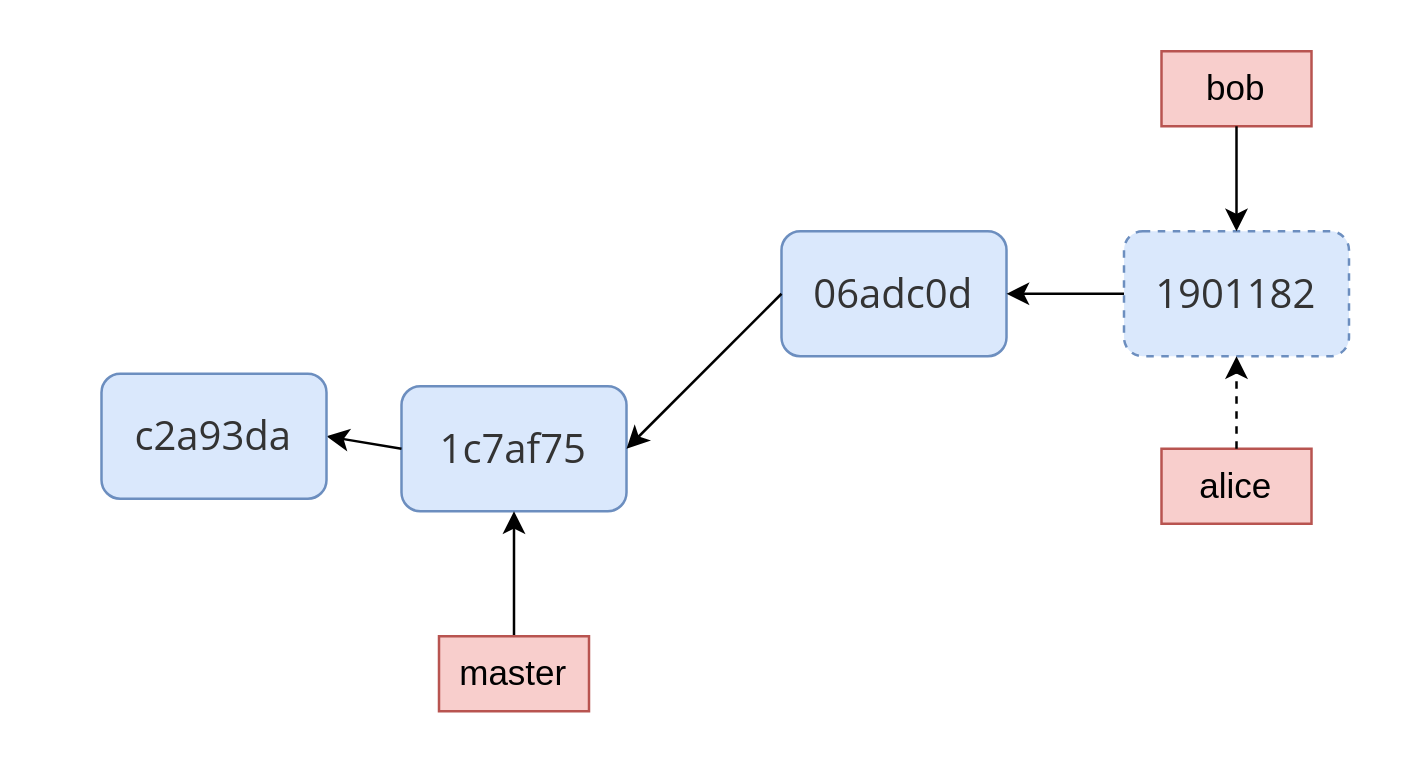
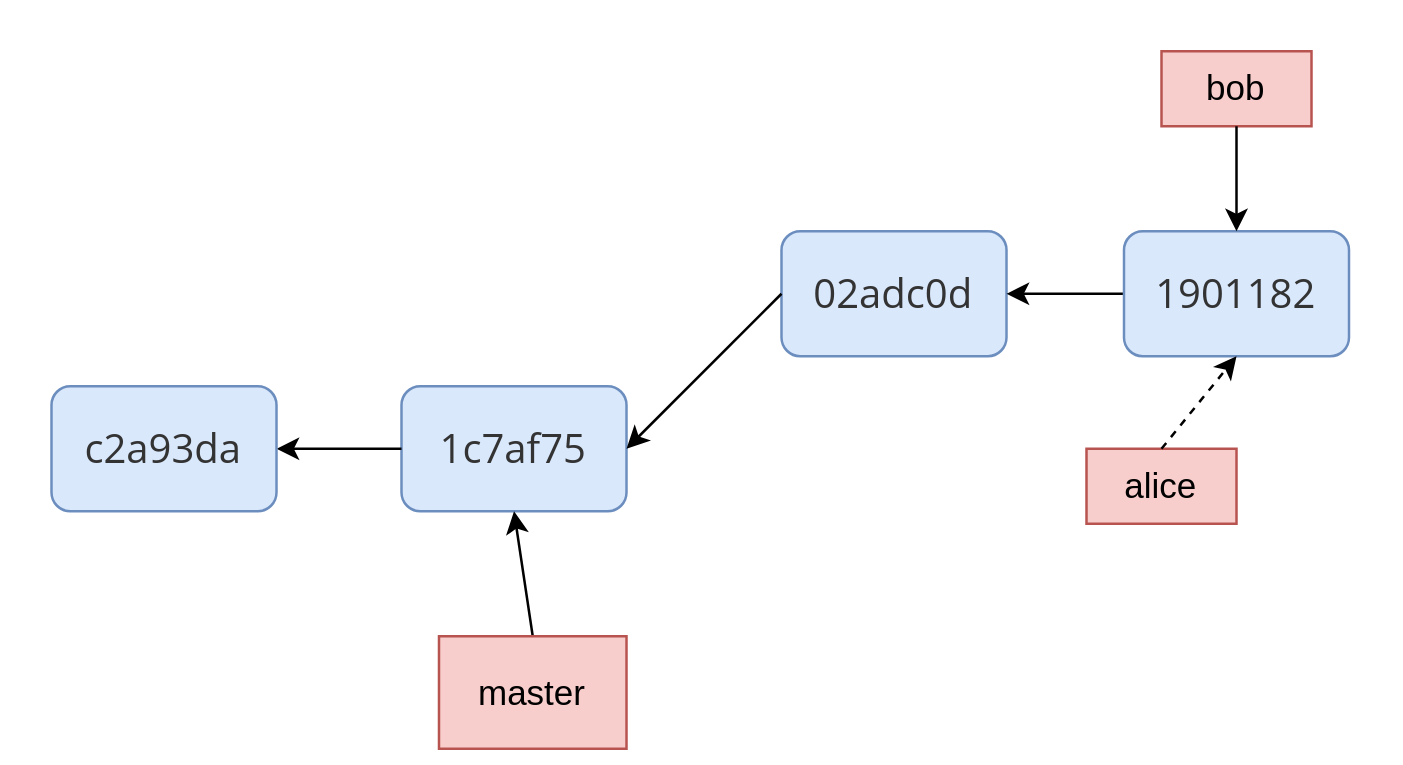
(894, 294) -> (894, 294)
(1236, 294) -> (1236, 294)
(214, 436) -> (164, 449)
(1236, 486) -> (1161, 486)
(514, 674) -> (533, 693)
